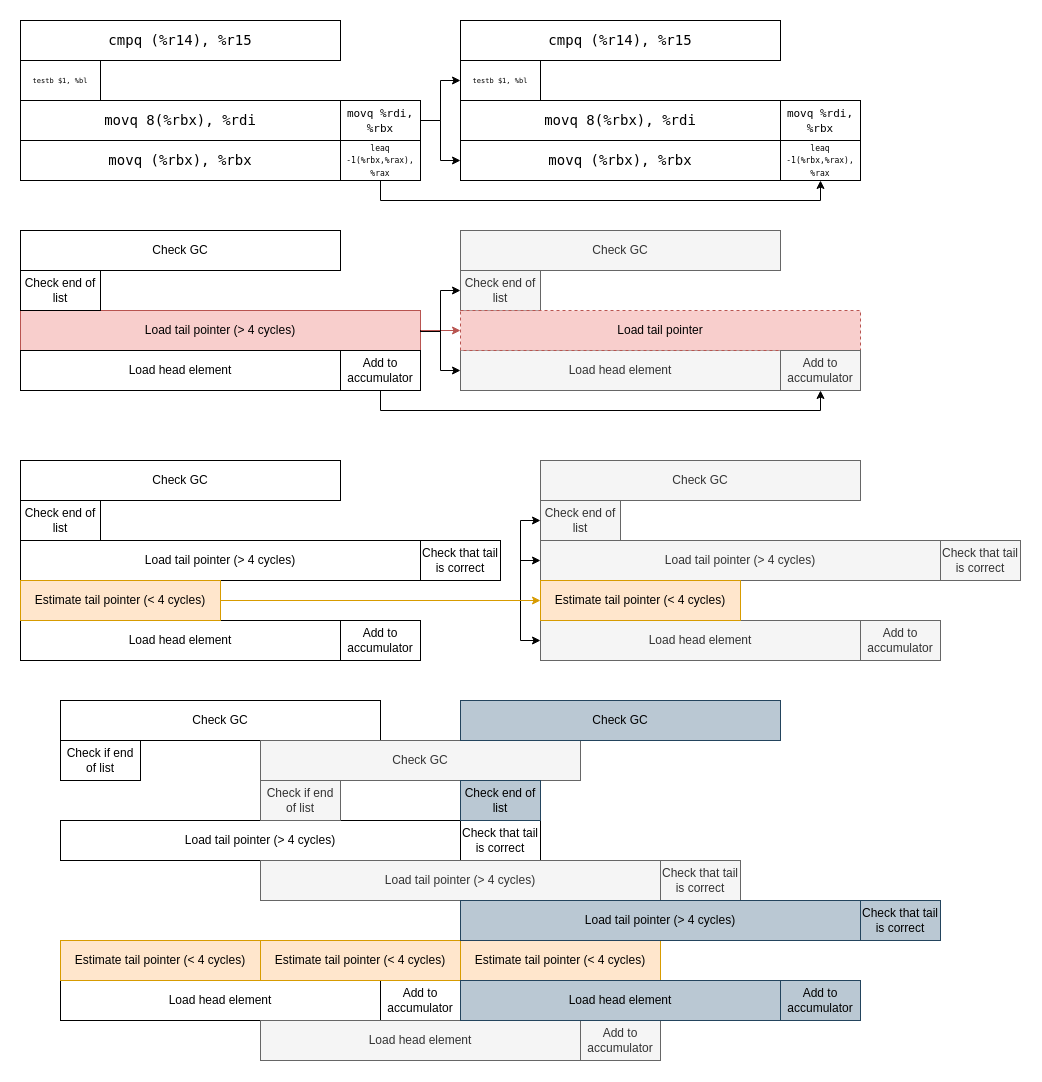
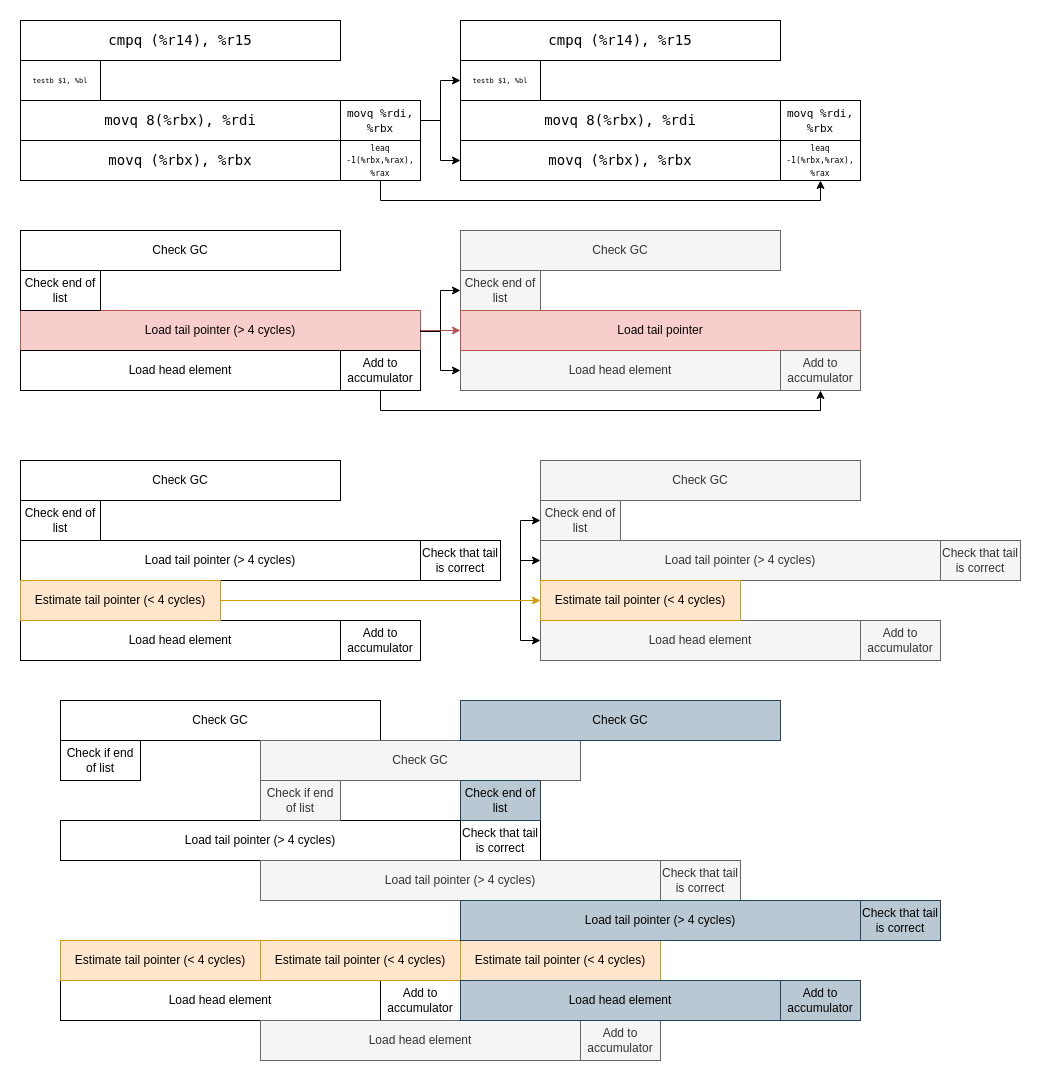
(661, 331) -> (661, 331)
